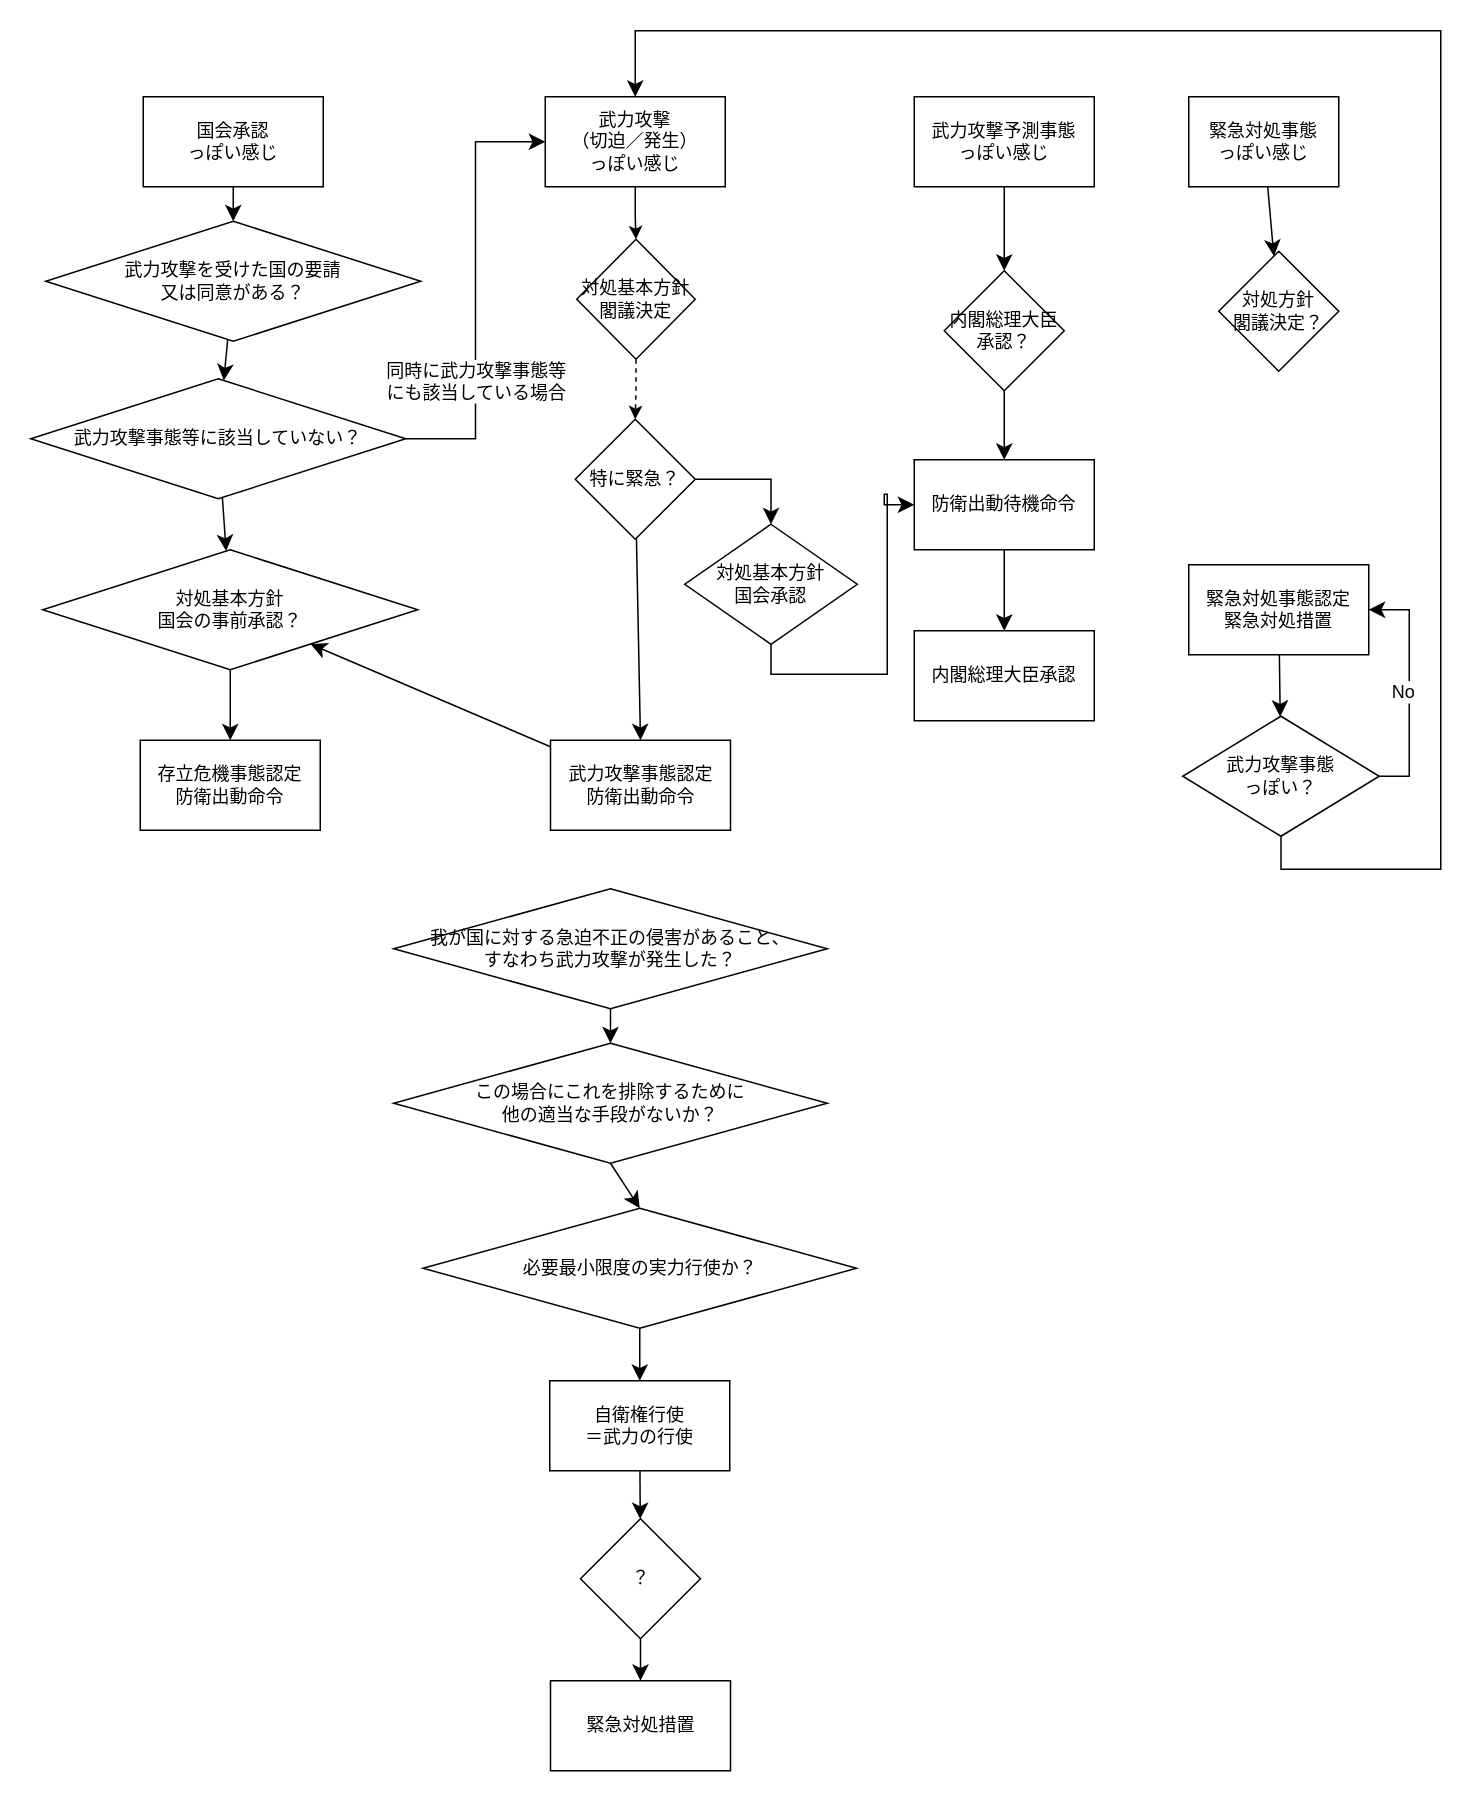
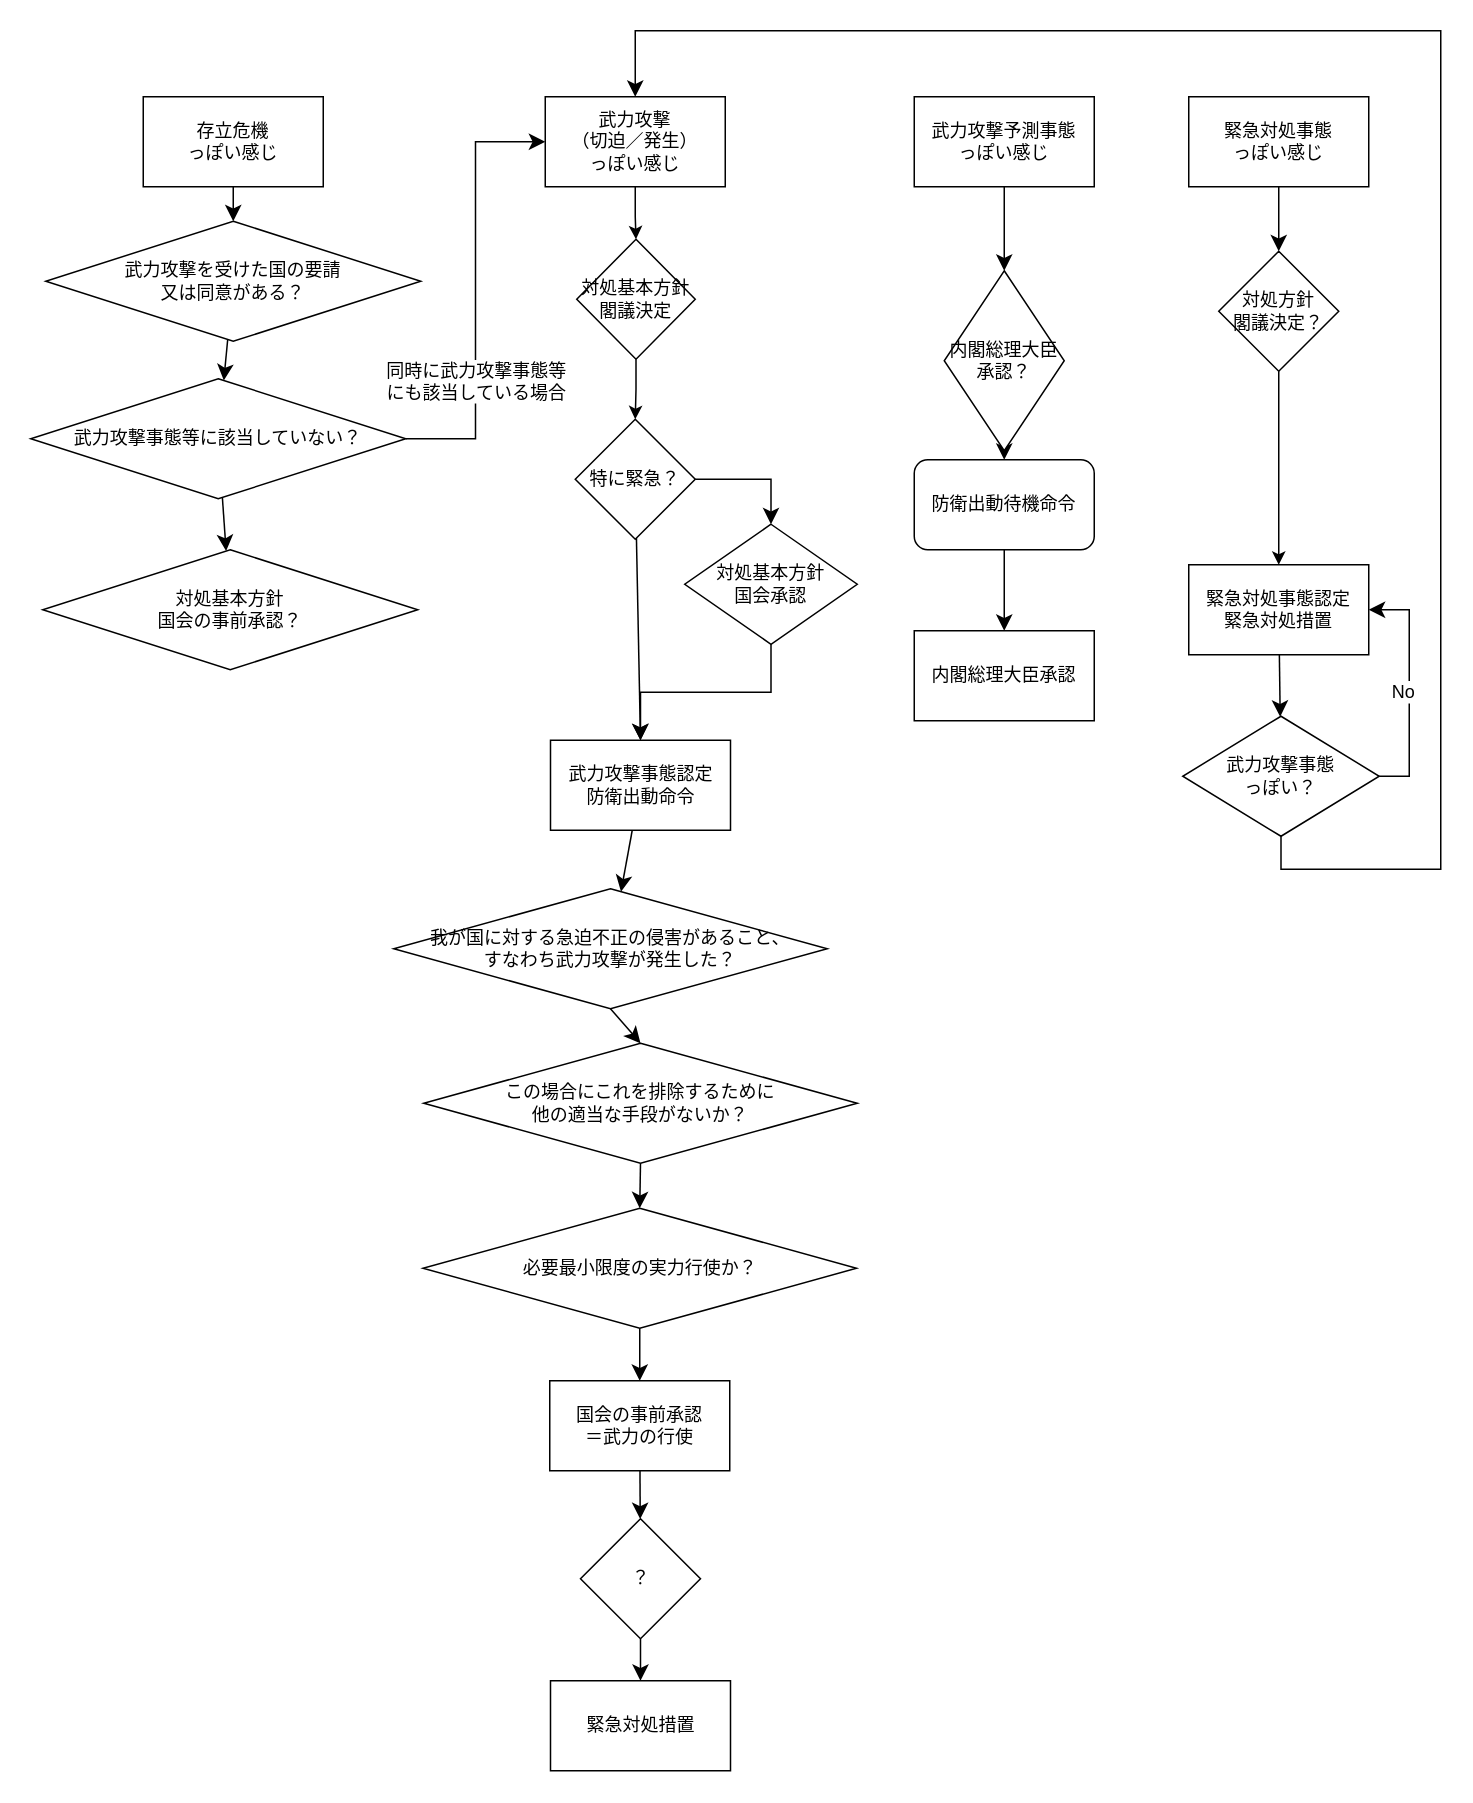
(233, 142) -> (233, 142)
(1264, 142) -> (1279, 142)
(1004, 331) -> (1004, 361)
(636, 383) -> (636, 383)
none -> (1279, 463)
(1004, 505) -> (1004, 505)
(887, 628) -> (717, 692)
(435, 698) -> (628, 856)
(230, 700) -> none
(230, 785) -> none
(611, 1103) -> (641, 1103)
(640, 1426) -> (640, 1426)
